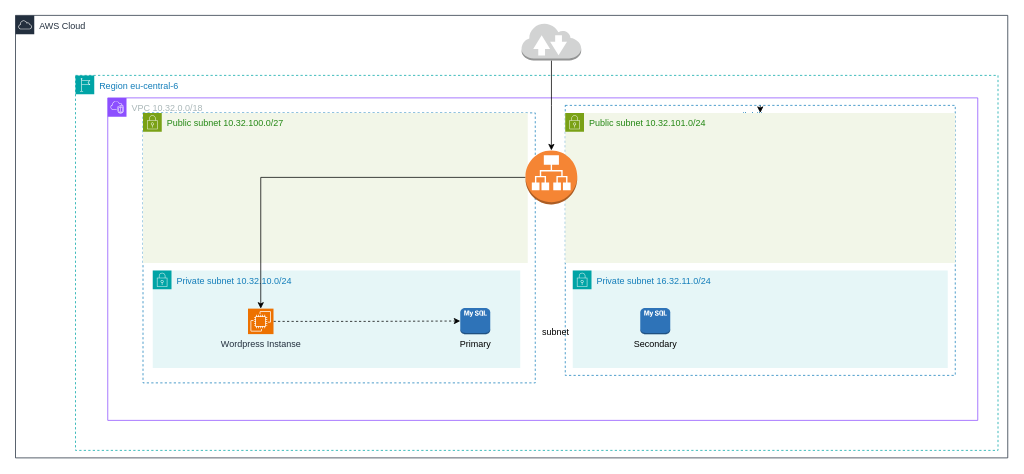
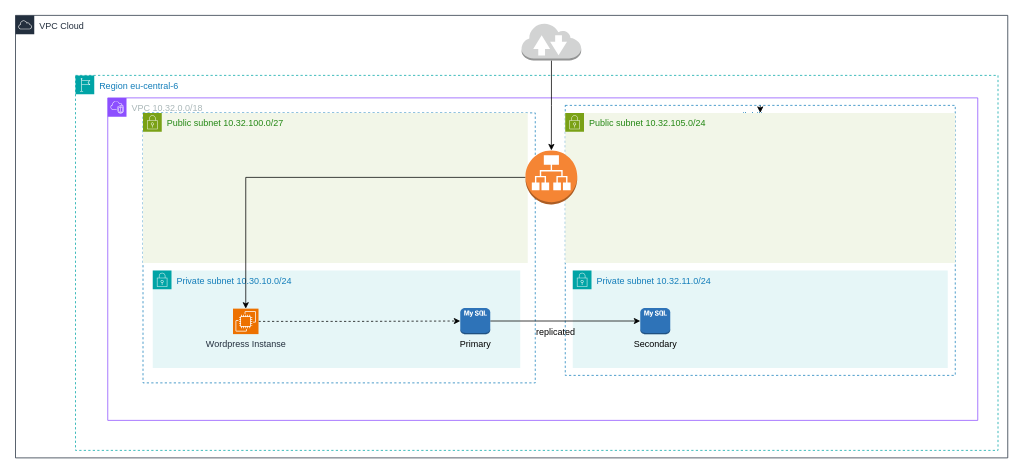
(60, 26) -> (60, 26)
(651, 124) -> (651, 124)
(240, 281) -> (240, 281)
(660, 281) -> (660, 281)
(261, 321) -> (246, 321)
none -> (633, 321)
(556, 333) -> (556, 333)
